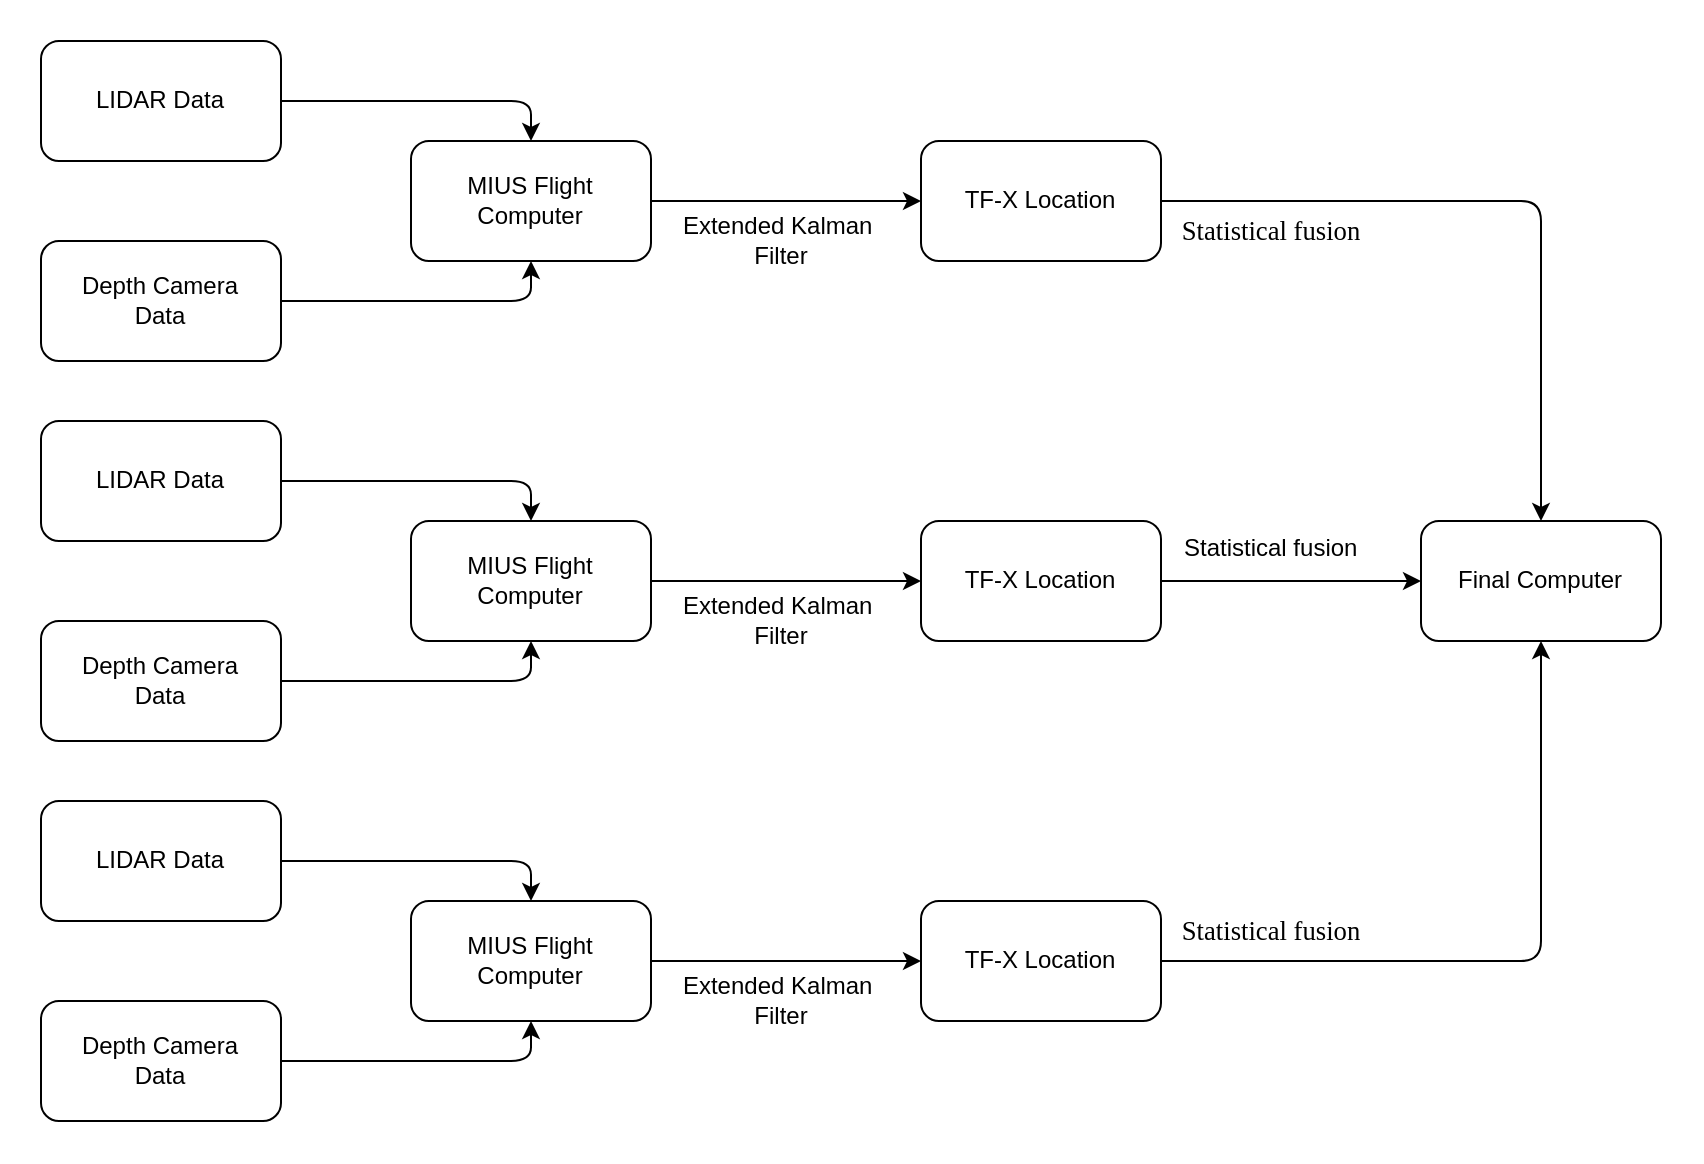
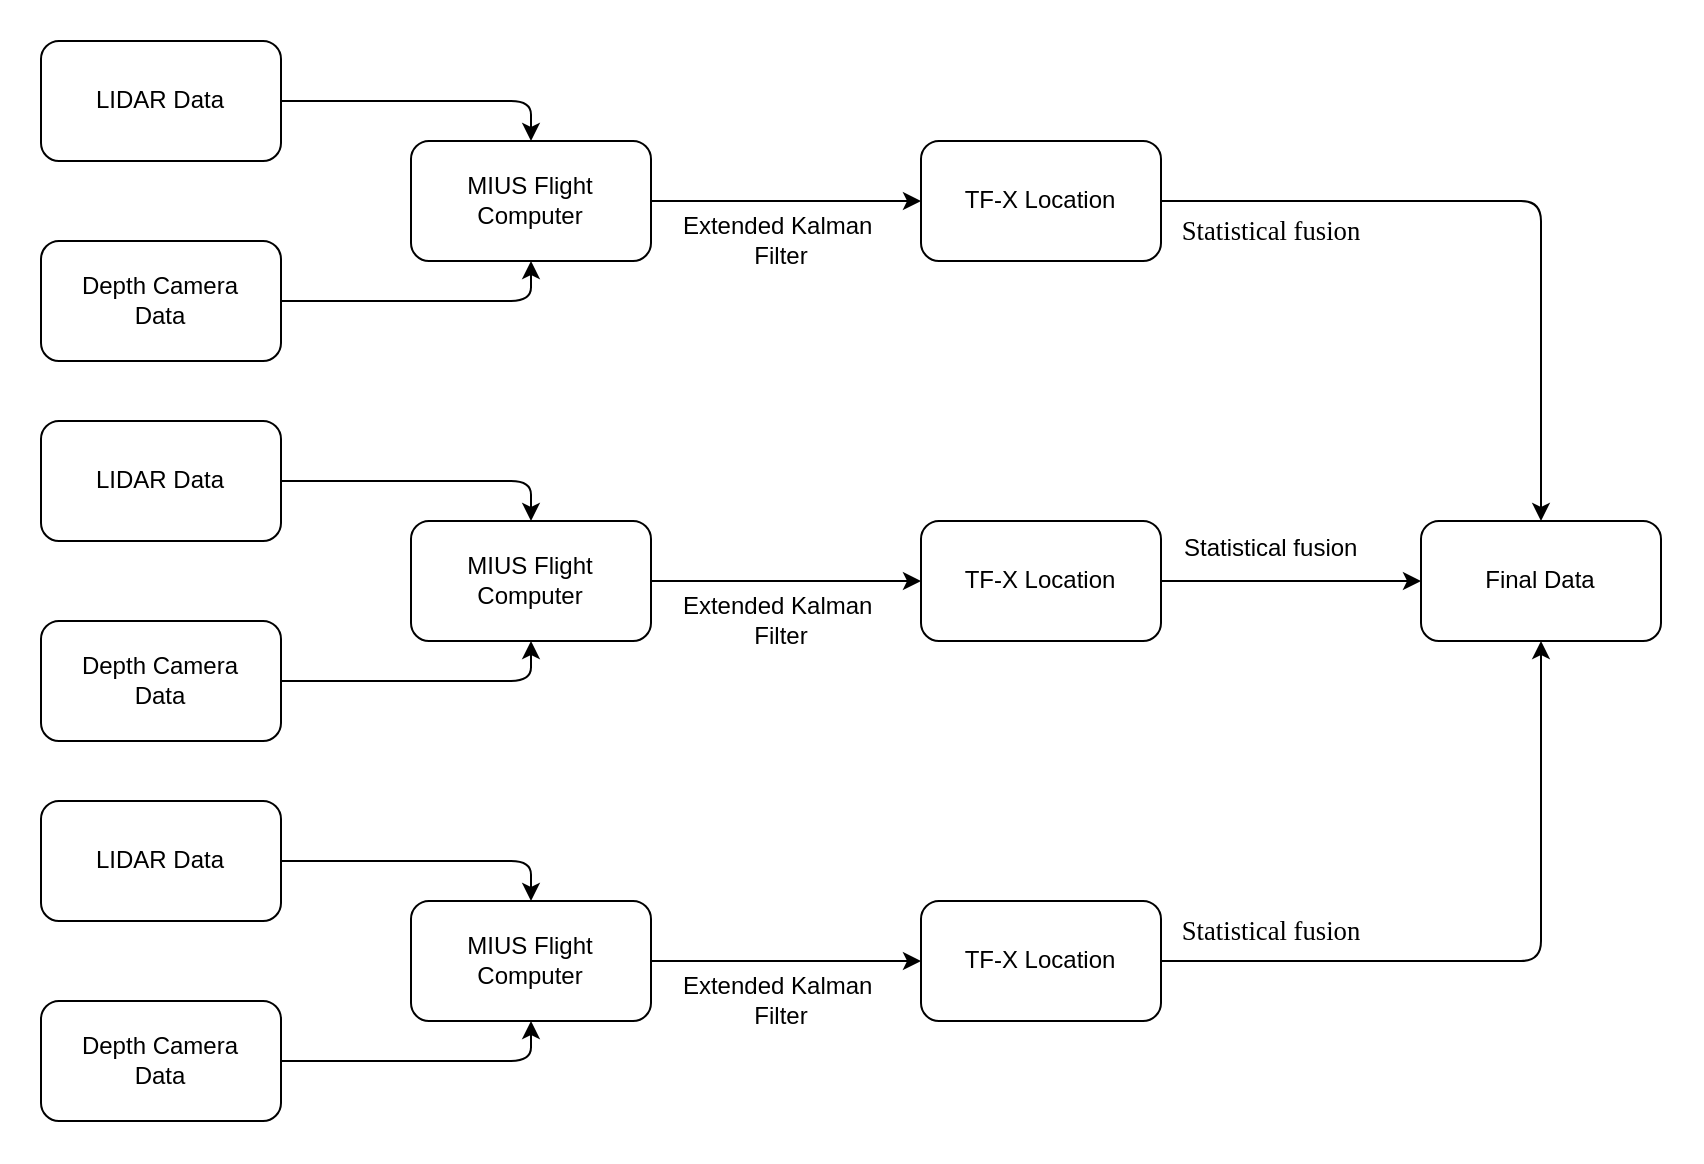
(1541, 581) -> (1541, 581)
